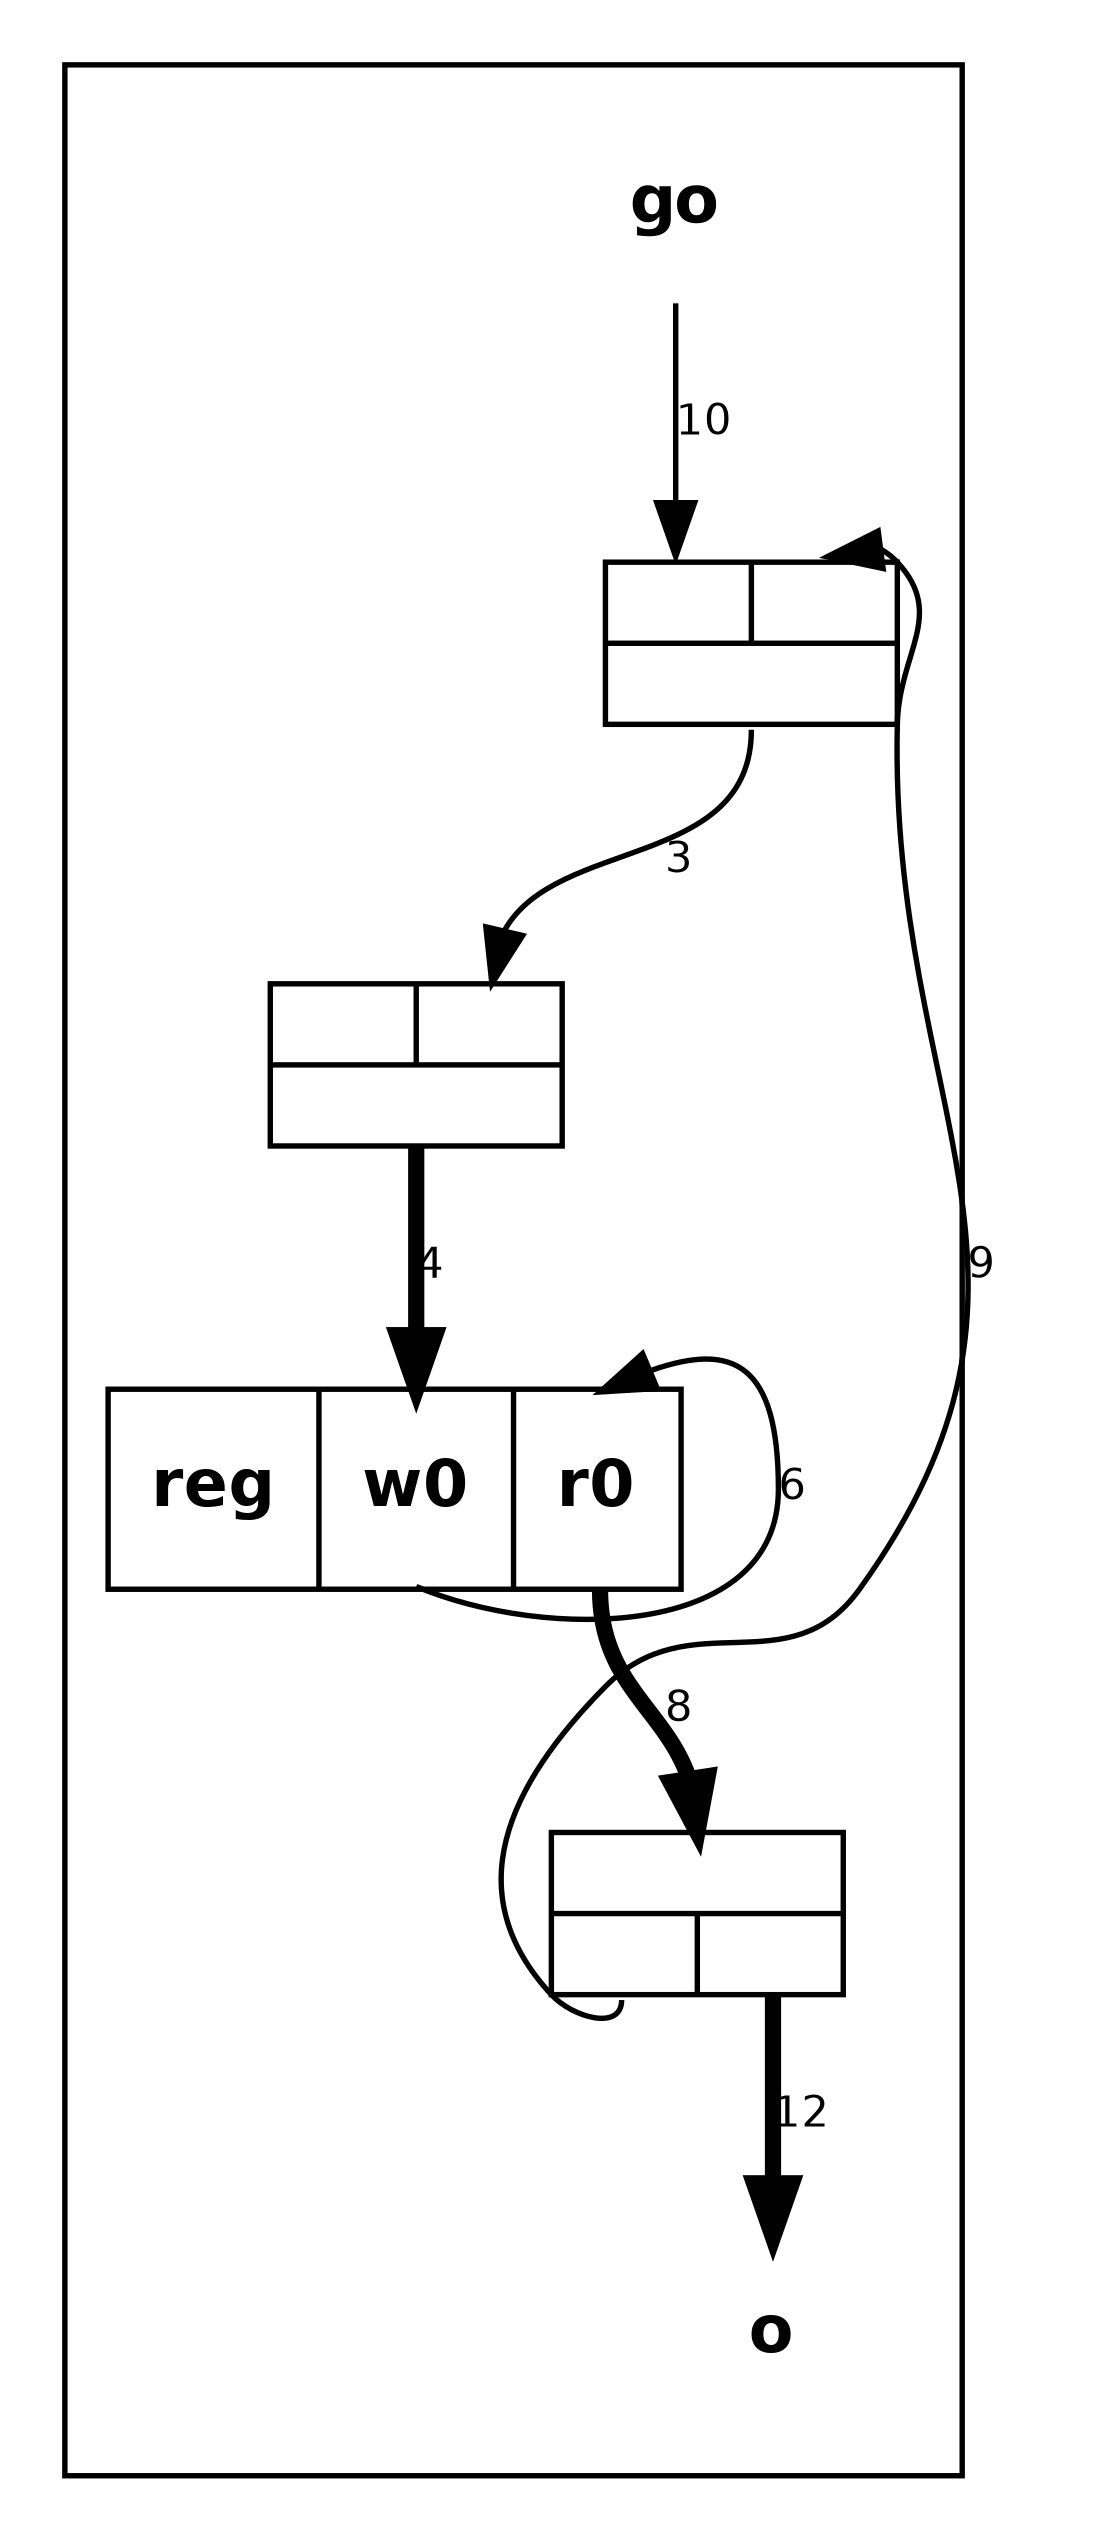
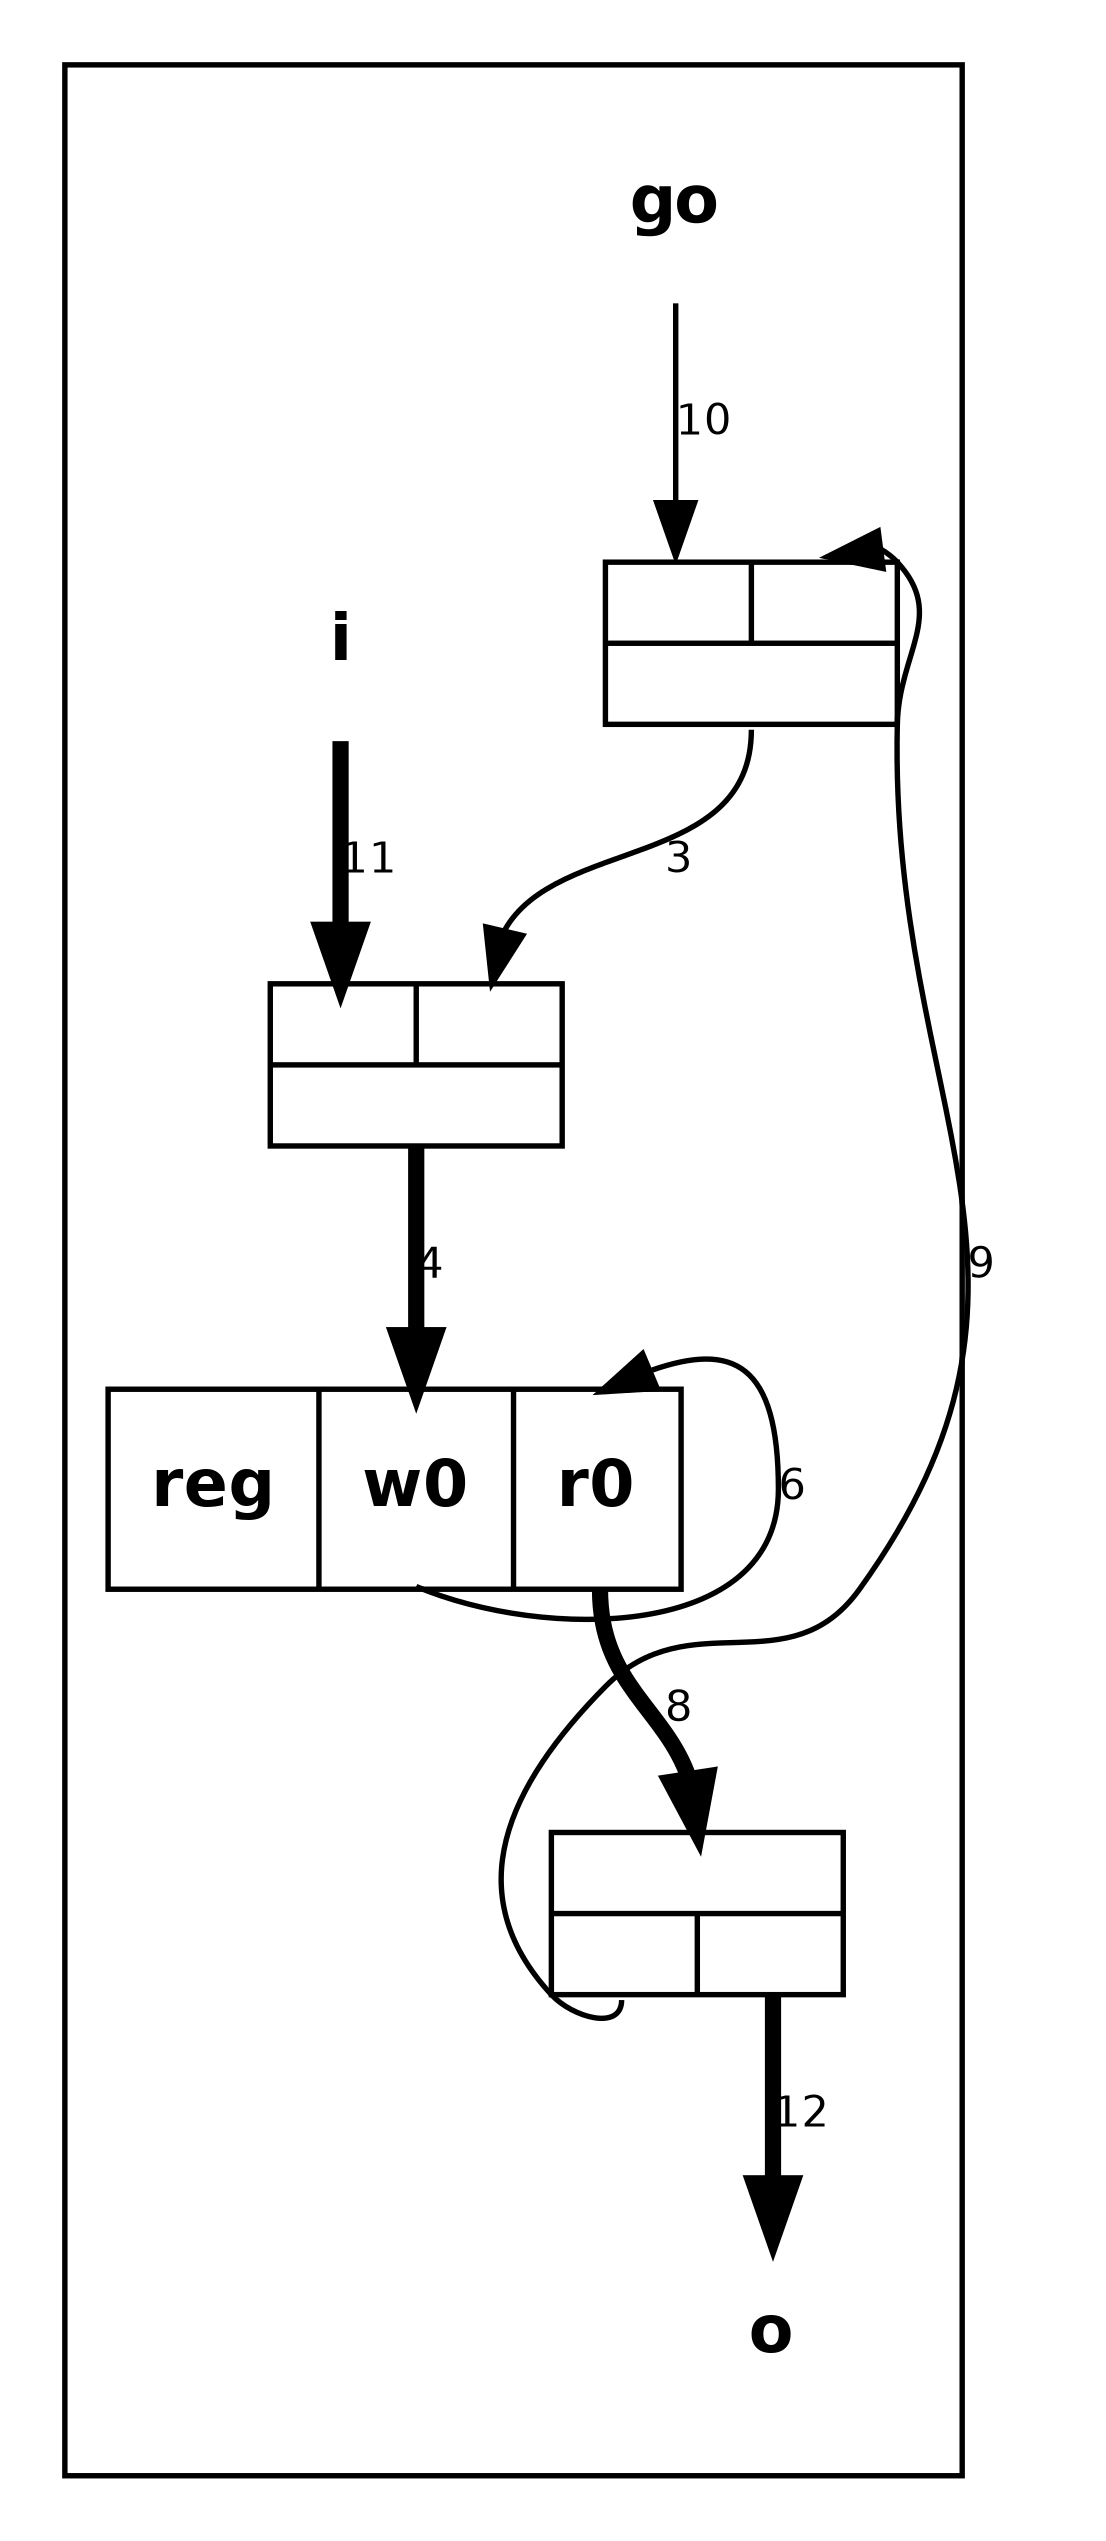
none -> (341, 643)
